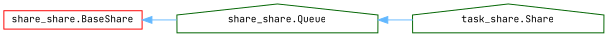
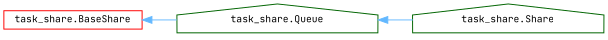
(73, 20) -> (73, 20)
(277, 20) -> (277, 20)
